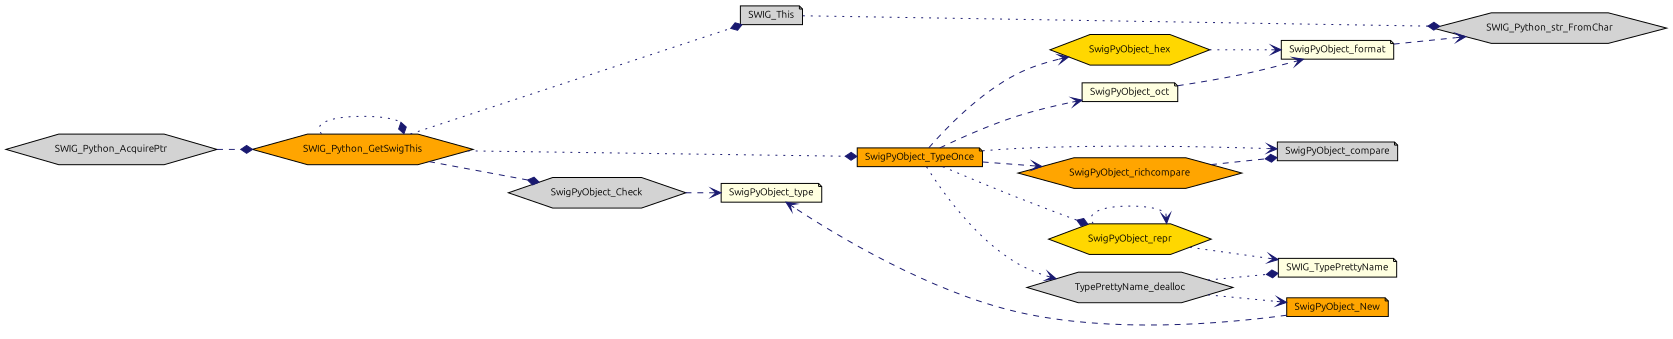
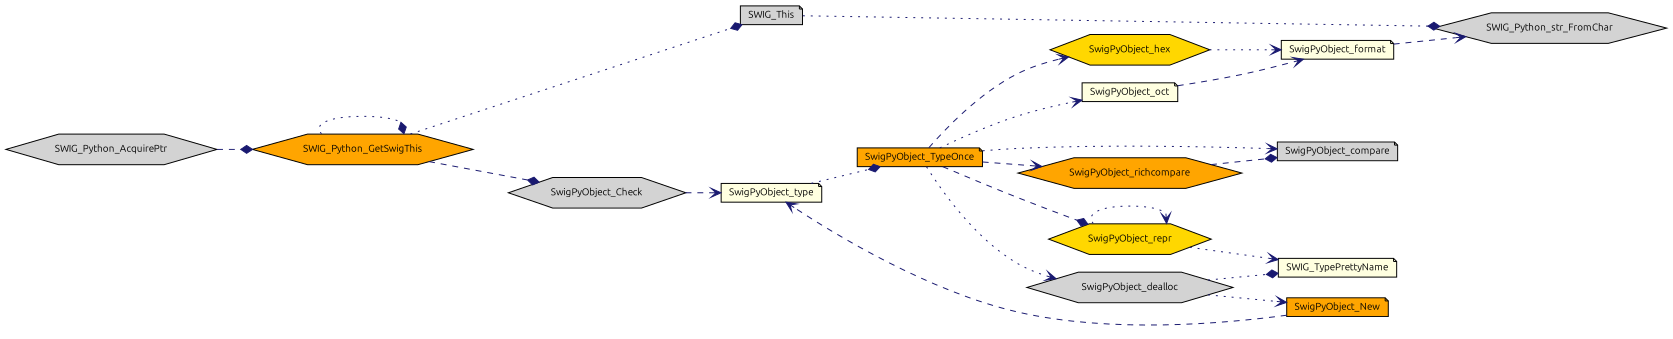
(1004, 121) -> (1004, 121)
(656, 154) -> (840, 176)
(1009, 194) -> (1009, 194)
(1130, 287) -> (1130, 287)
